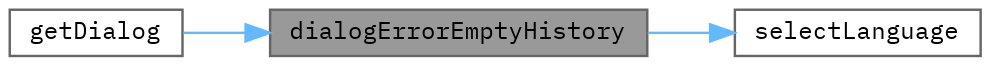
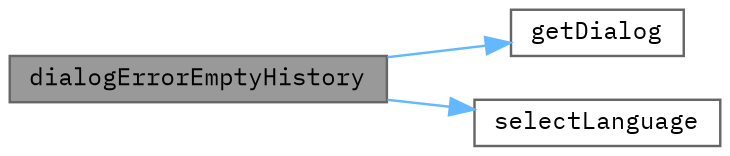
(214, 33) -> (436, 51)
